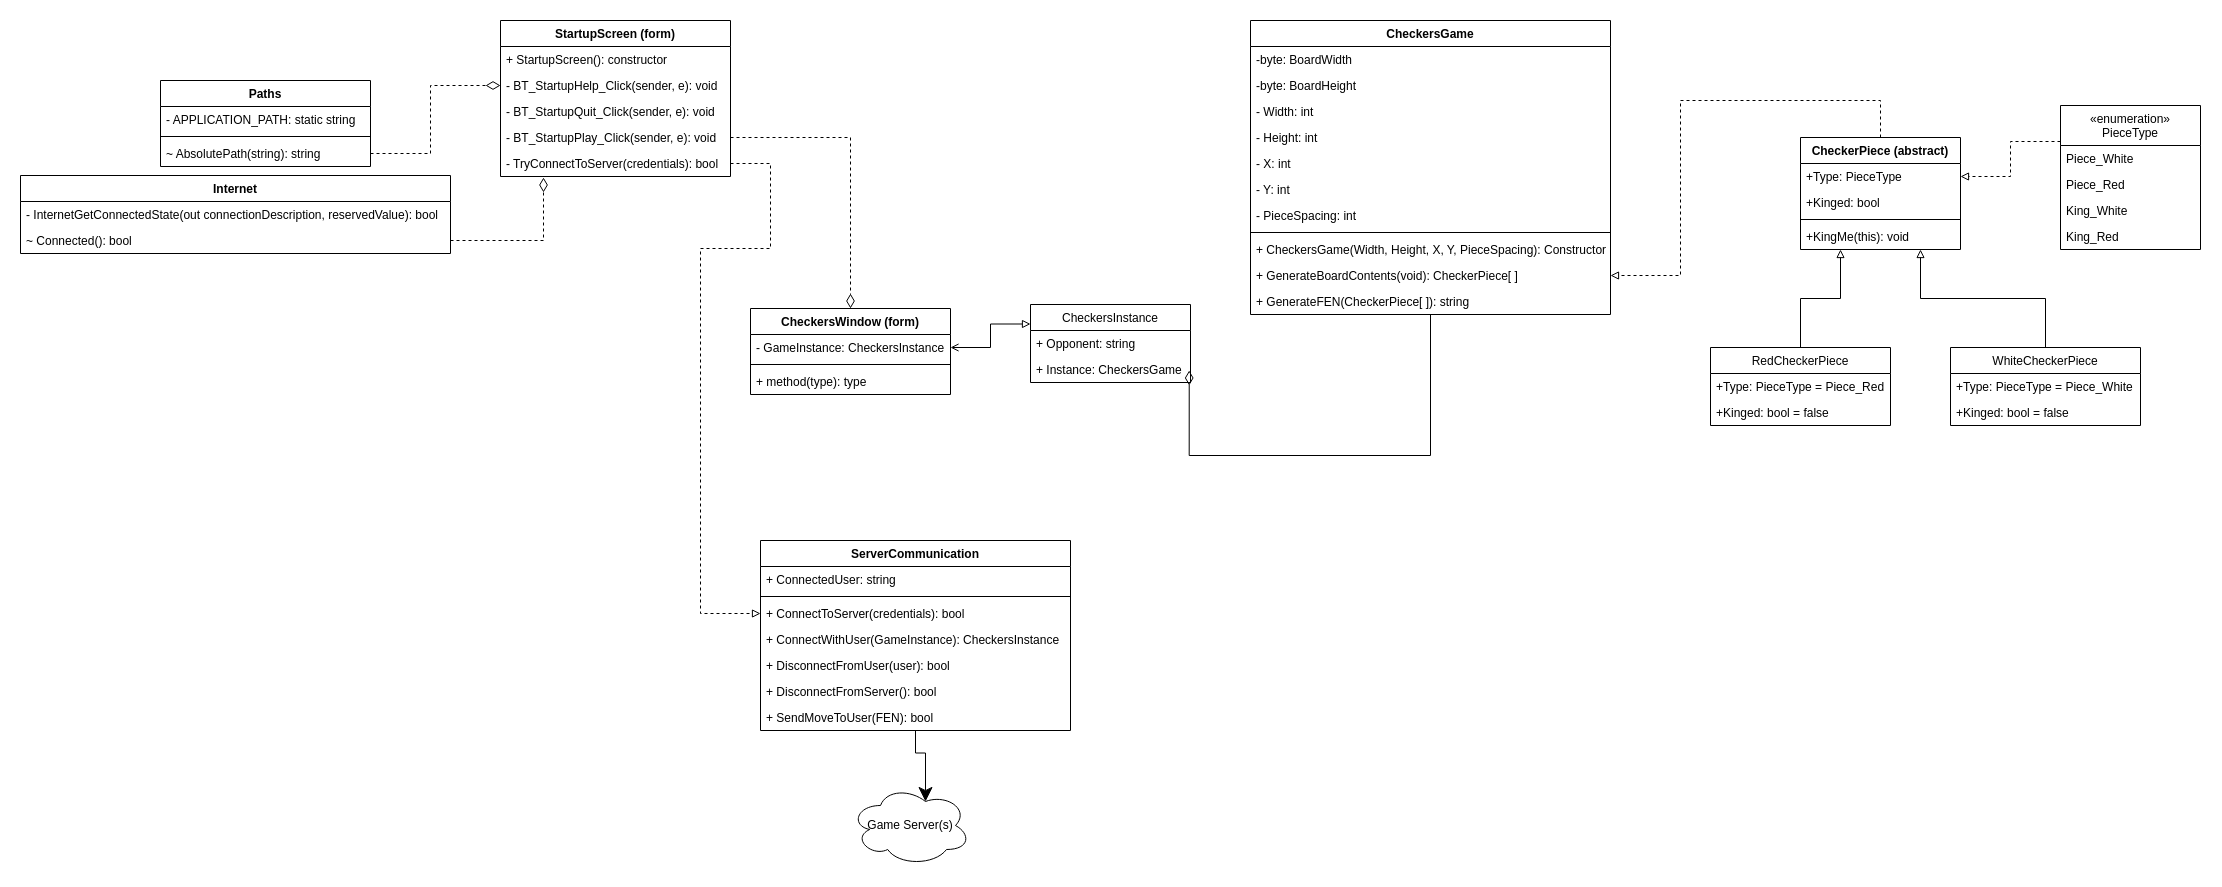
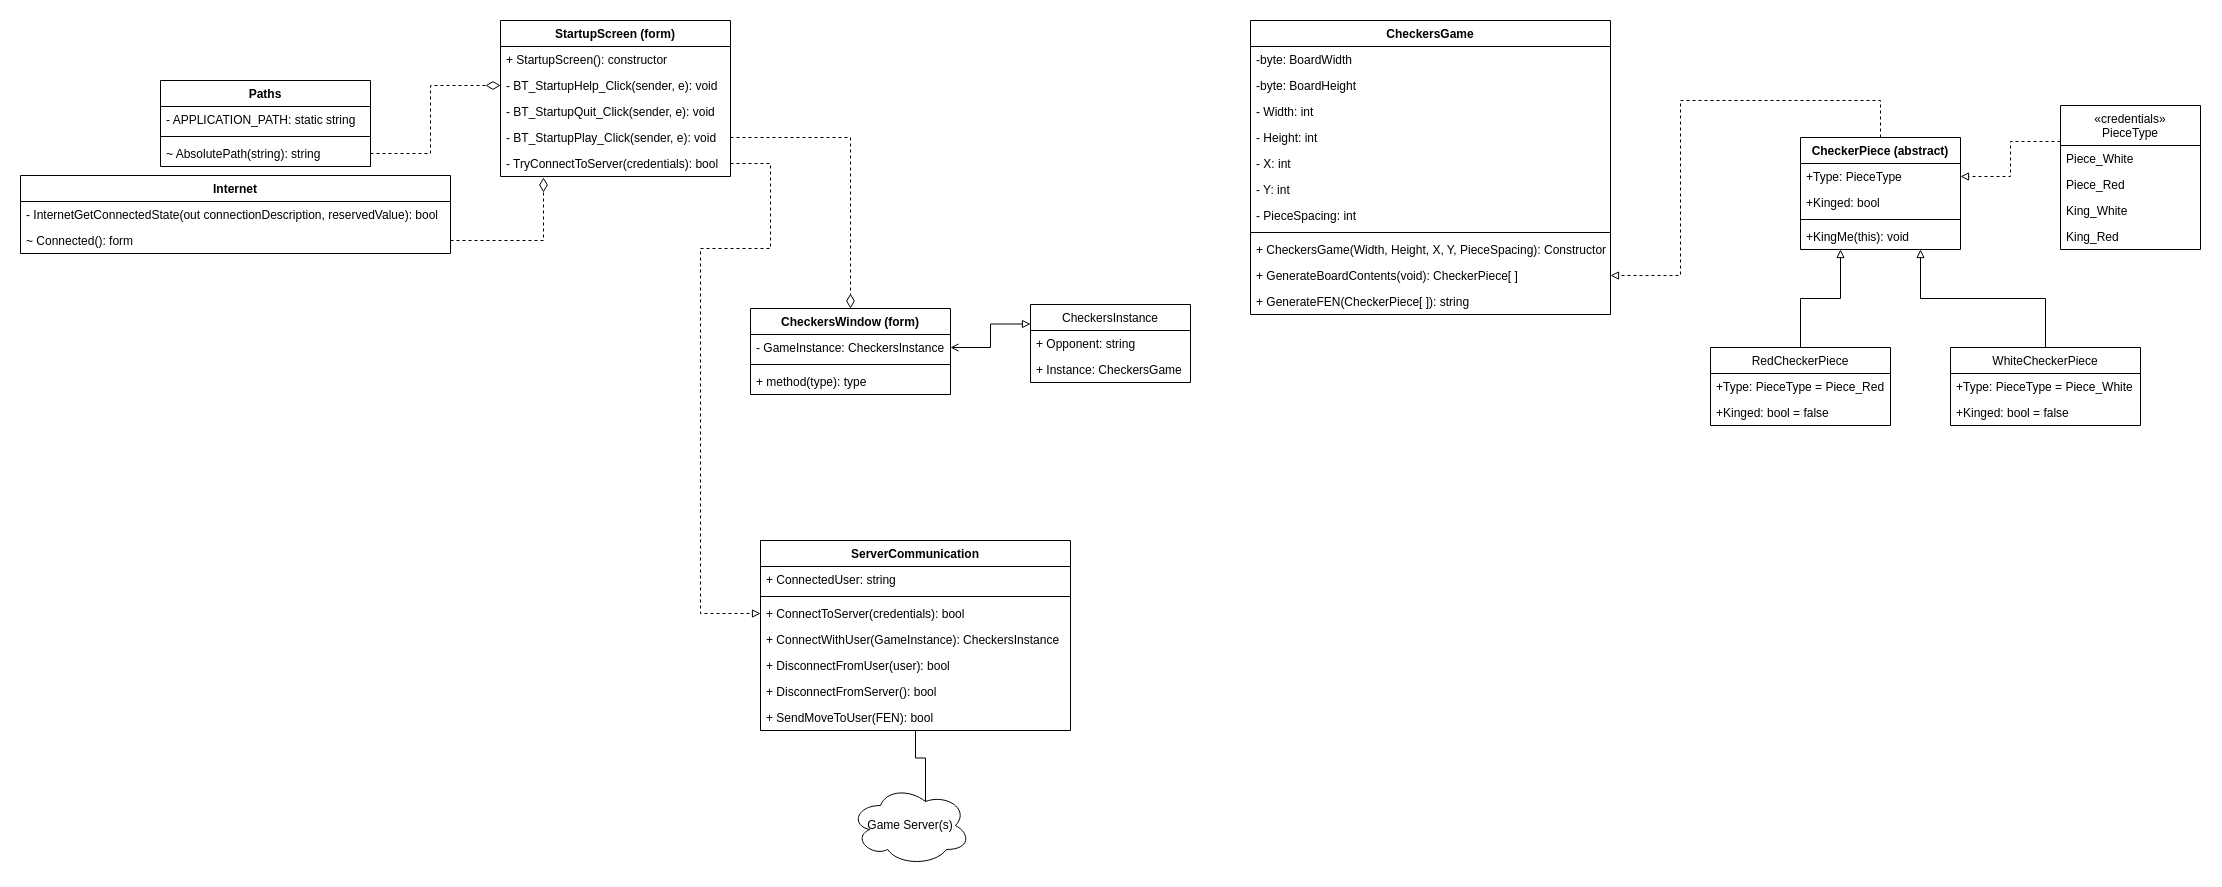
(2130, 119) -> (2130, 119)
(84, 241) -> (85, 241)
(1344, 456) -> none
(926, 789) -> (926, 793)
